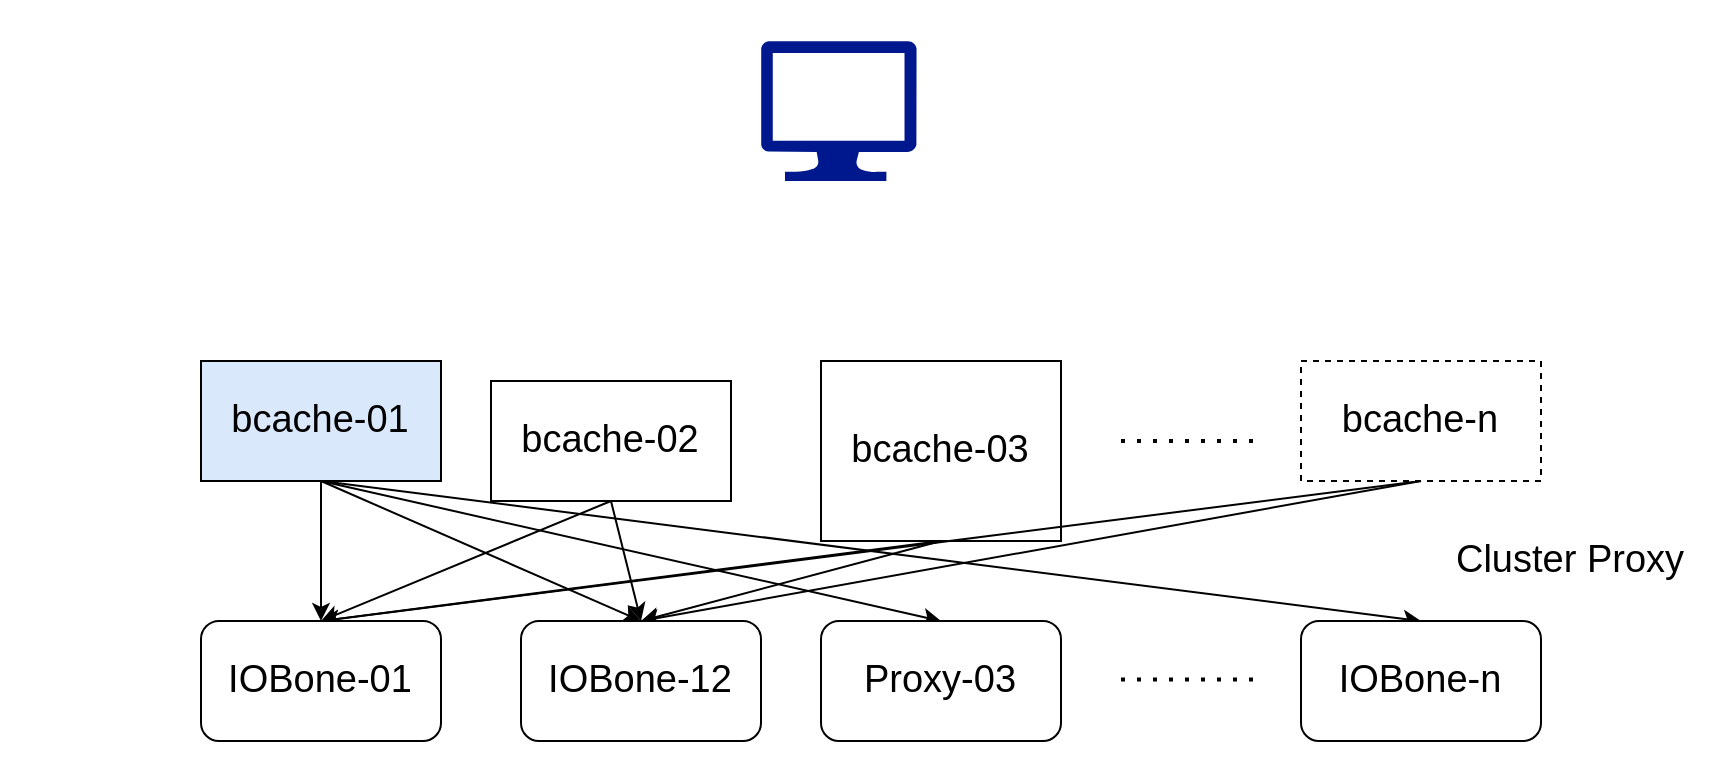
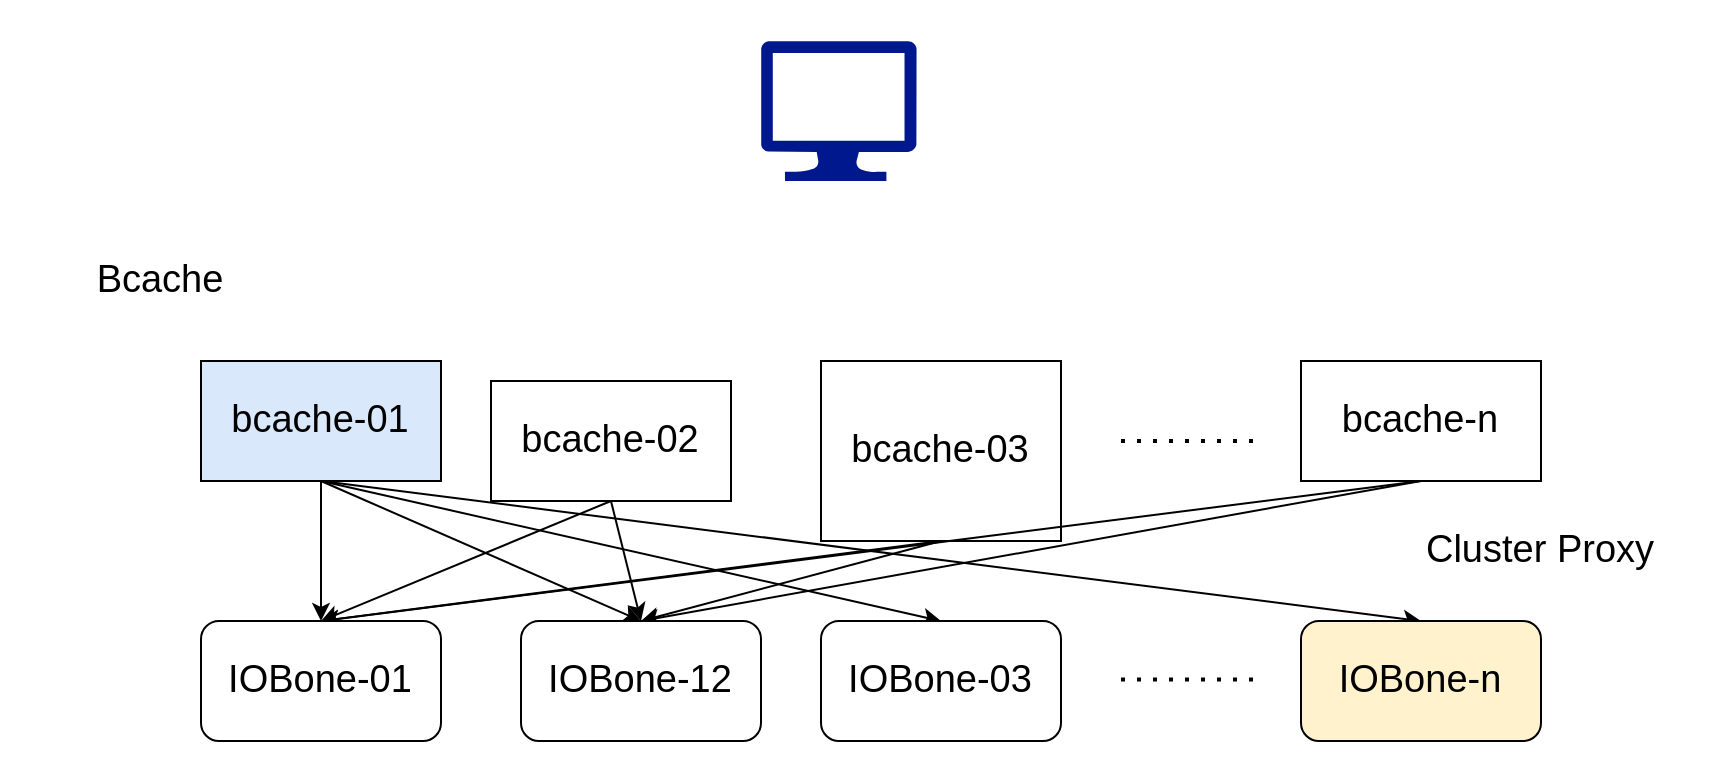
none -> (161, 281)
(1421, 421) -> (1421, 421)
(1571, 561) -> (1541, 551)
(941, 681) -> (941, 681)
(1421, 681) -> (1421, 681)
